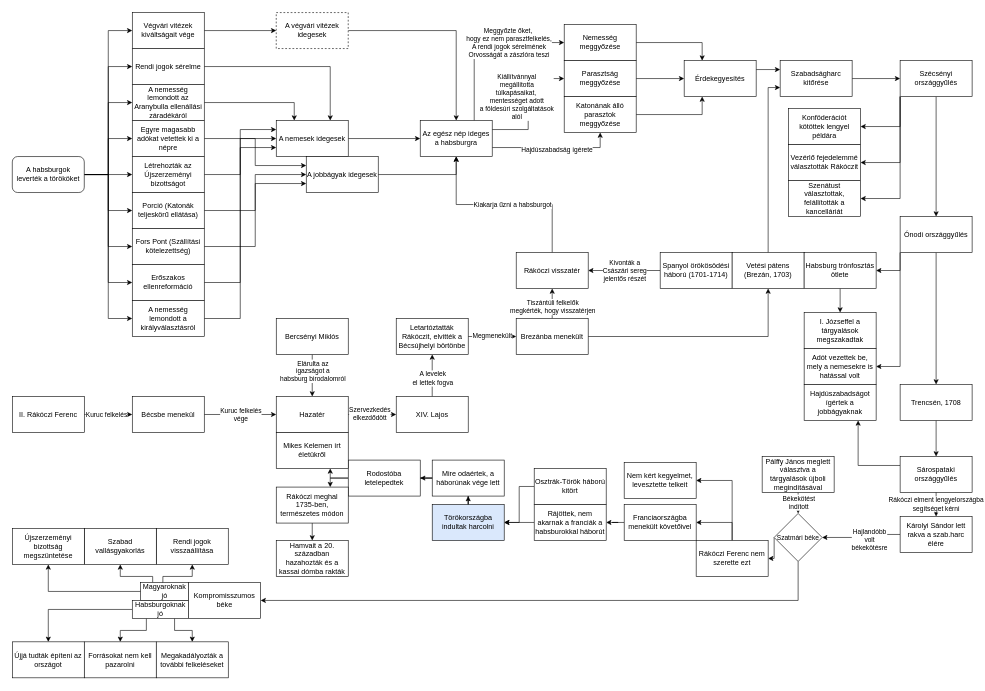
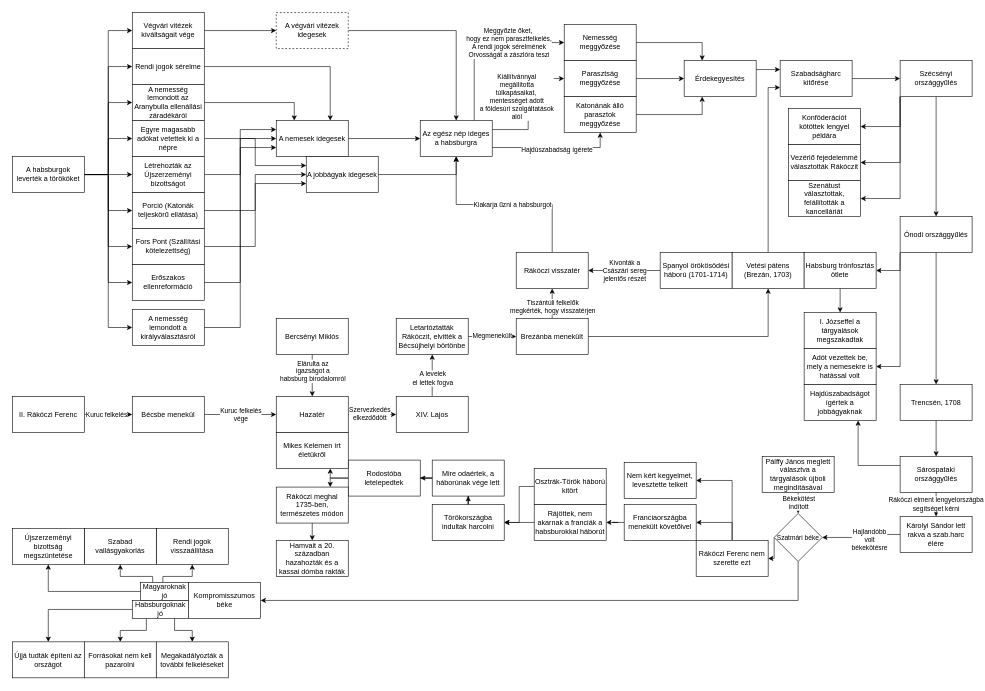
(48, 174) -> (48, 174)
(168, 318) -> (168, 327)
(468, 522) -> (468, 522)
